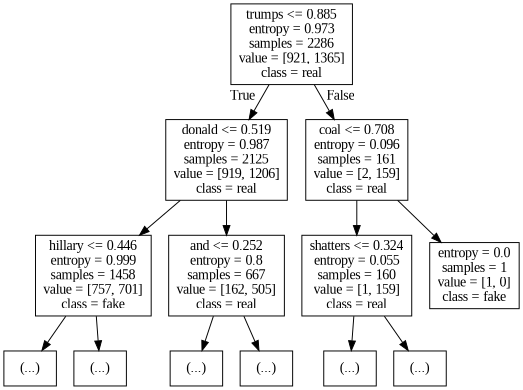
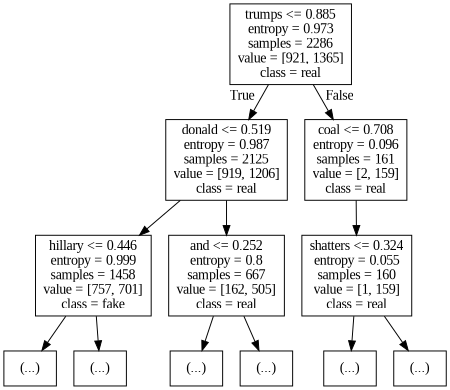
(474, 276) -> none
